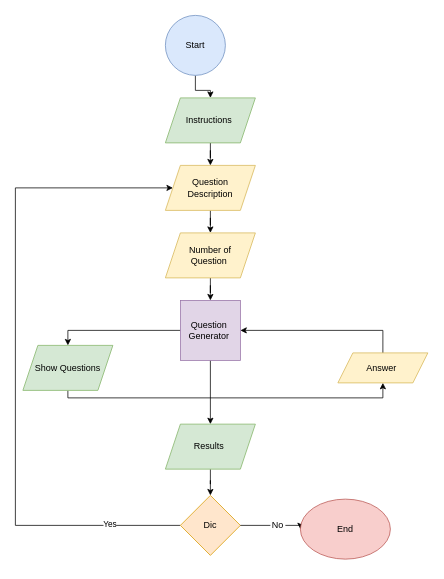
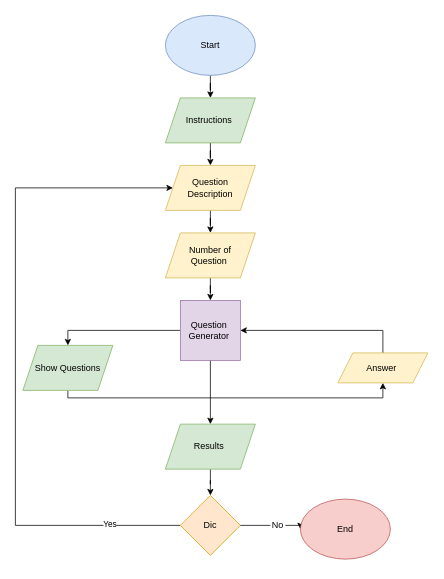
(195, 45) -> (210, 45)
